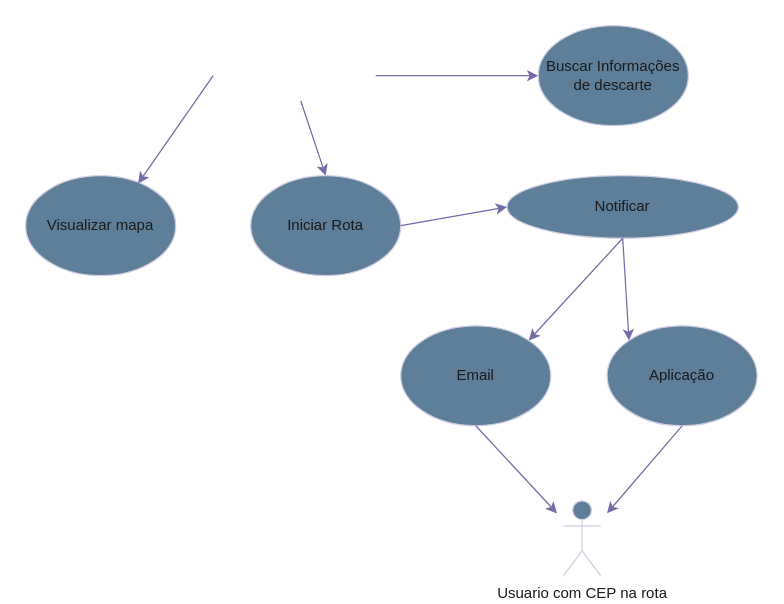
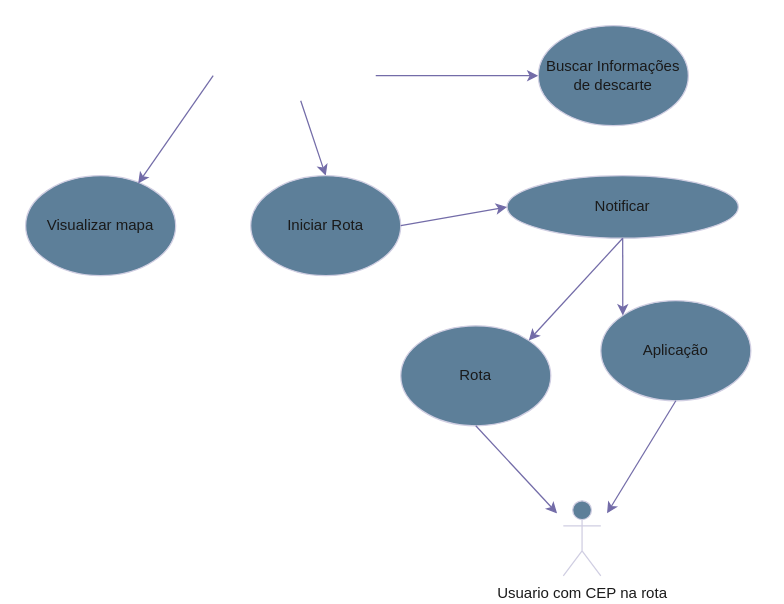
(476, 376) -> (476, 376)
(682, 376) -> (676, 351)
